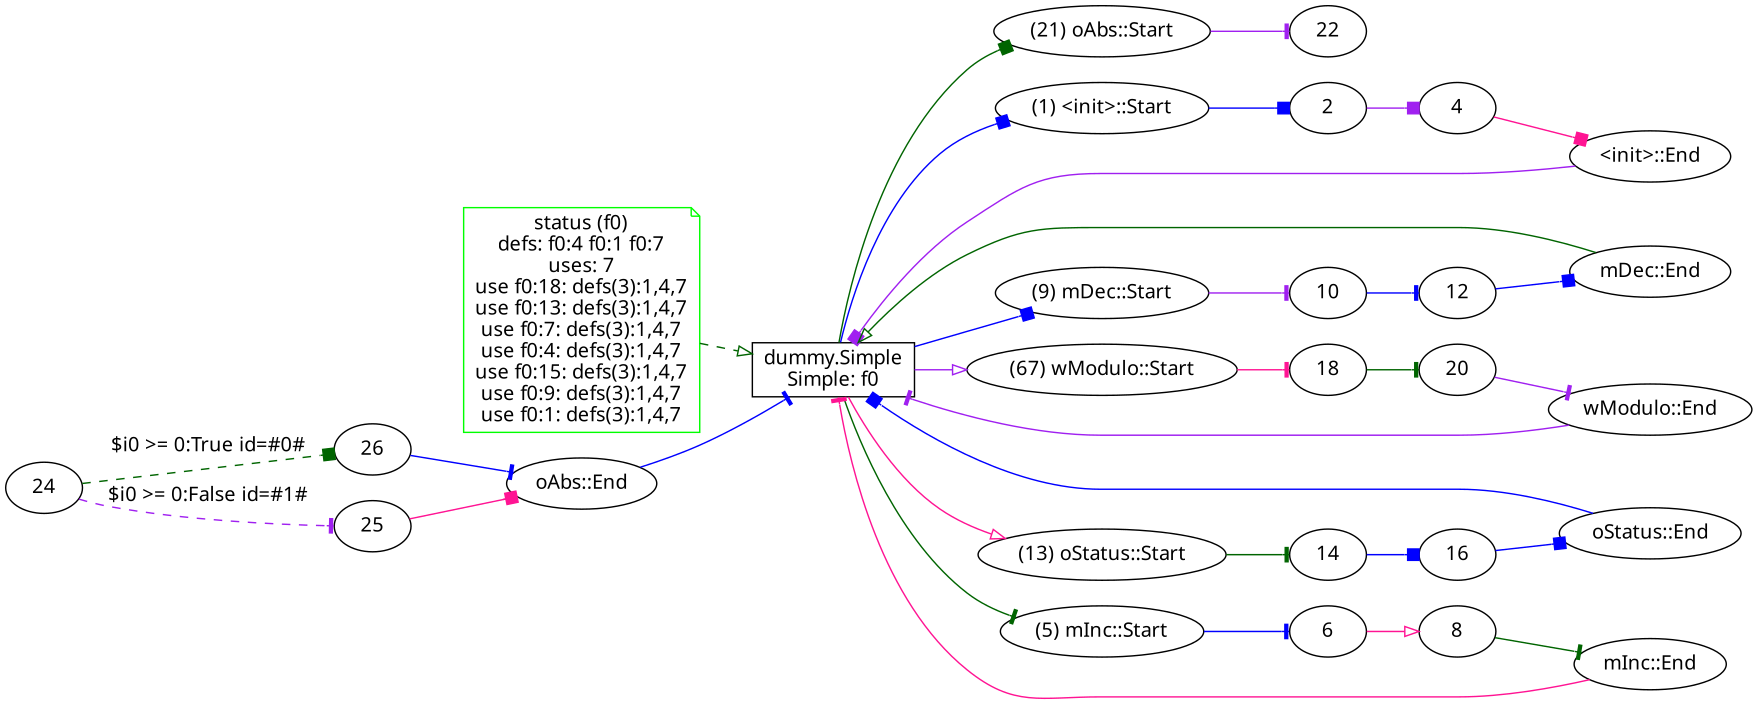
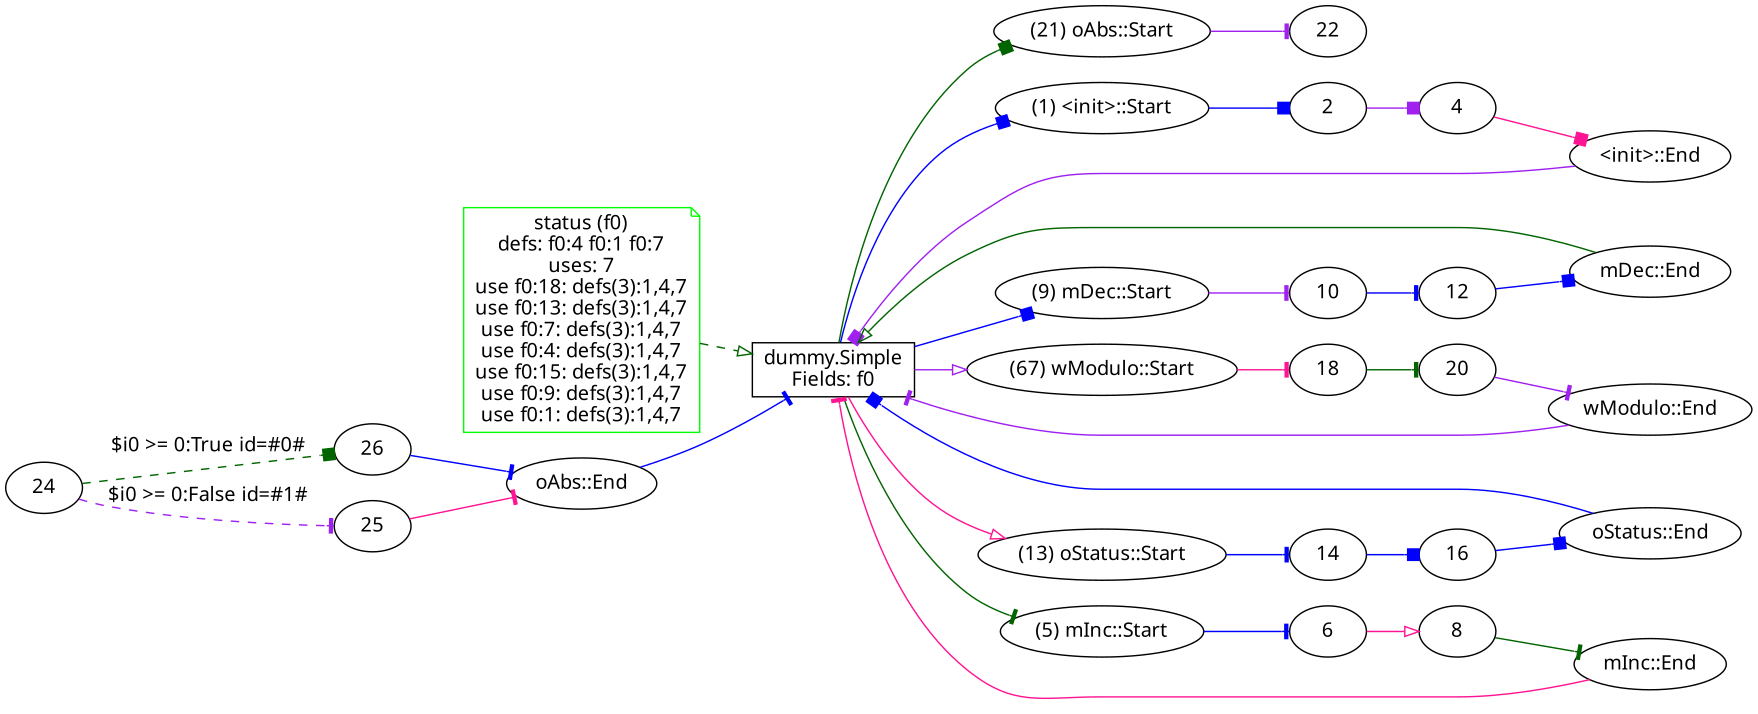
(833, 370) -> (833, 370)
(460, 509) -> (460, 509)
(1254, 555) -> (1254, 555)
